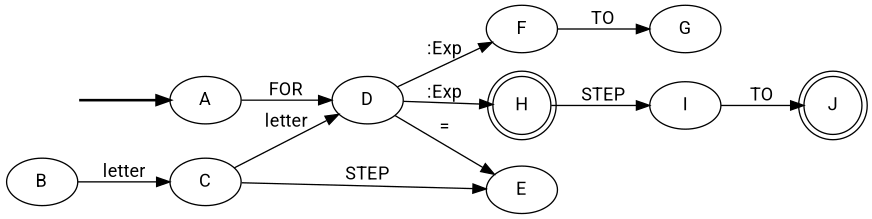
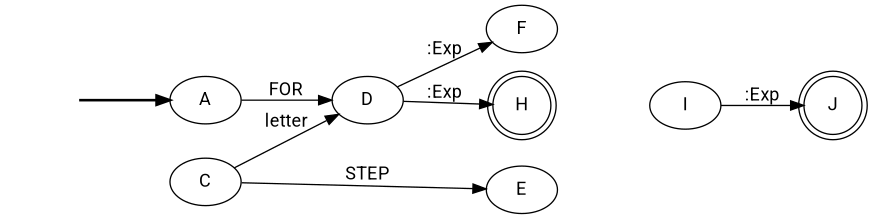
(685, 29) -> none
(762, 96) -> (762, 96)
(594, 105) -> none
(439, 142) -> none
(42, 182) -> none
